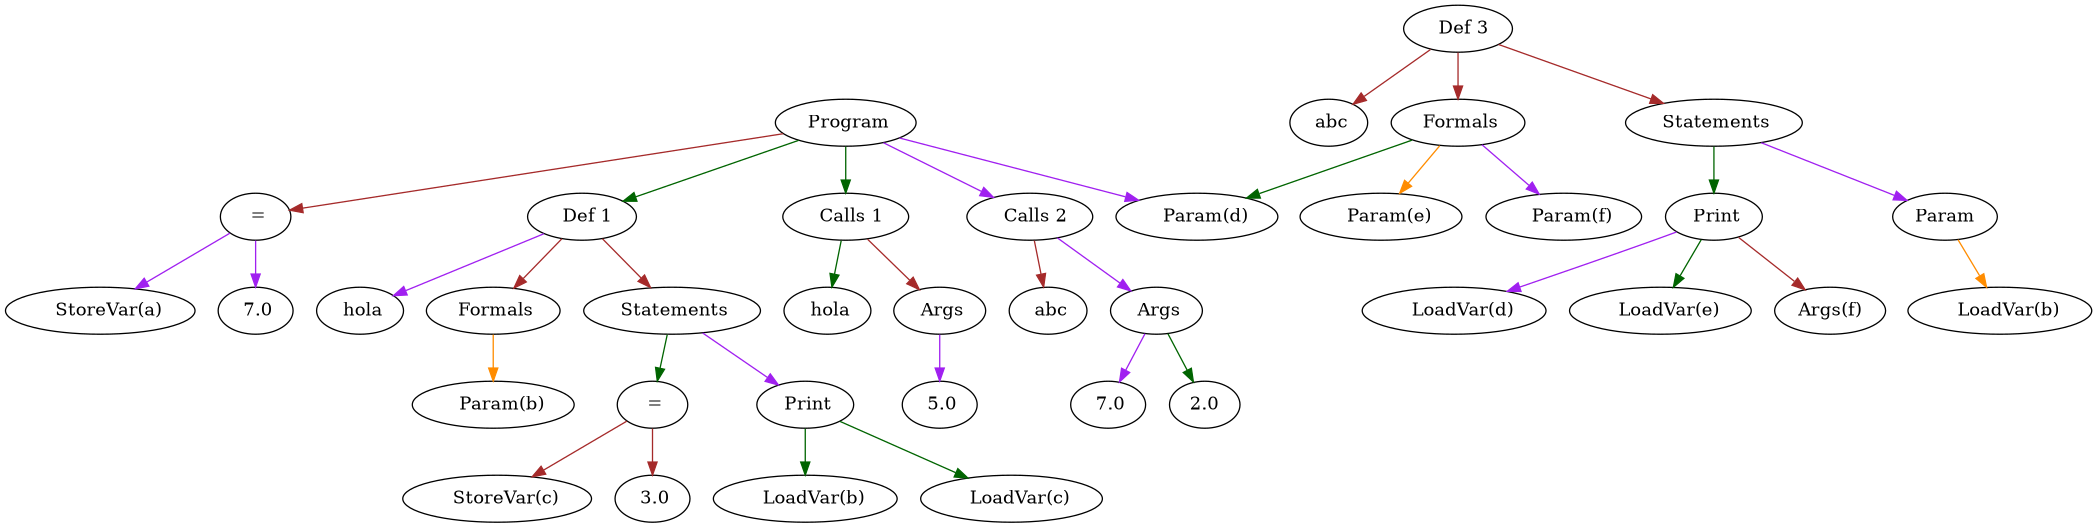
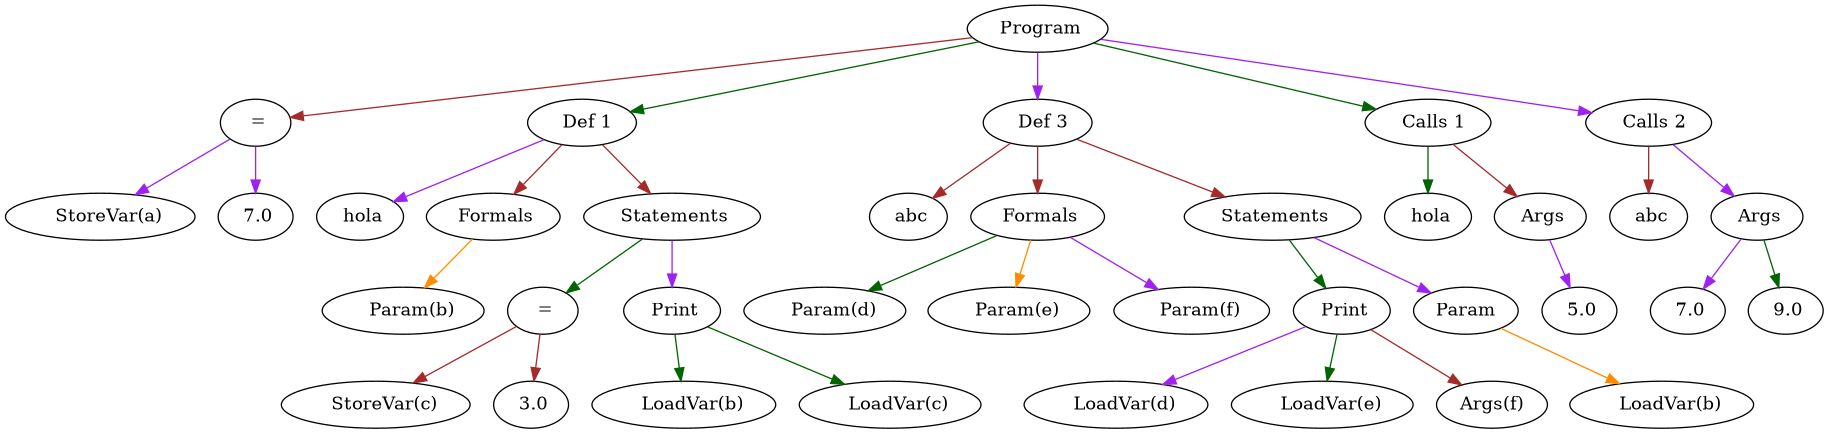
(1013, 167) -> (1038, 69)
(1205, 405) -> (1786, 311)
